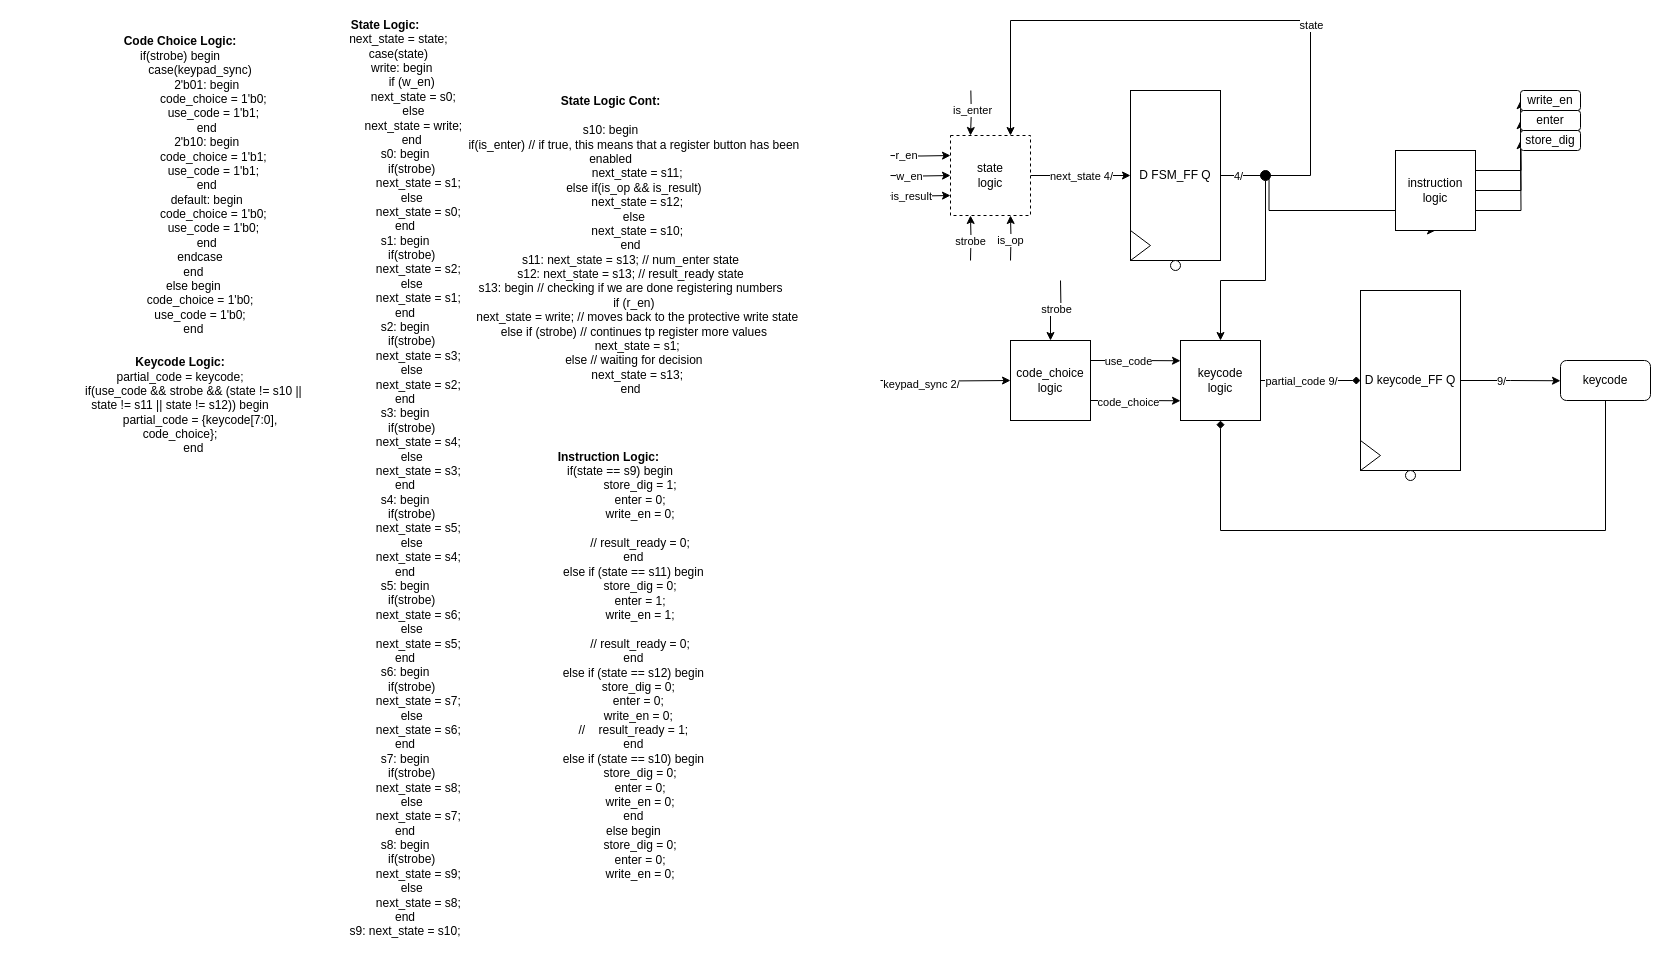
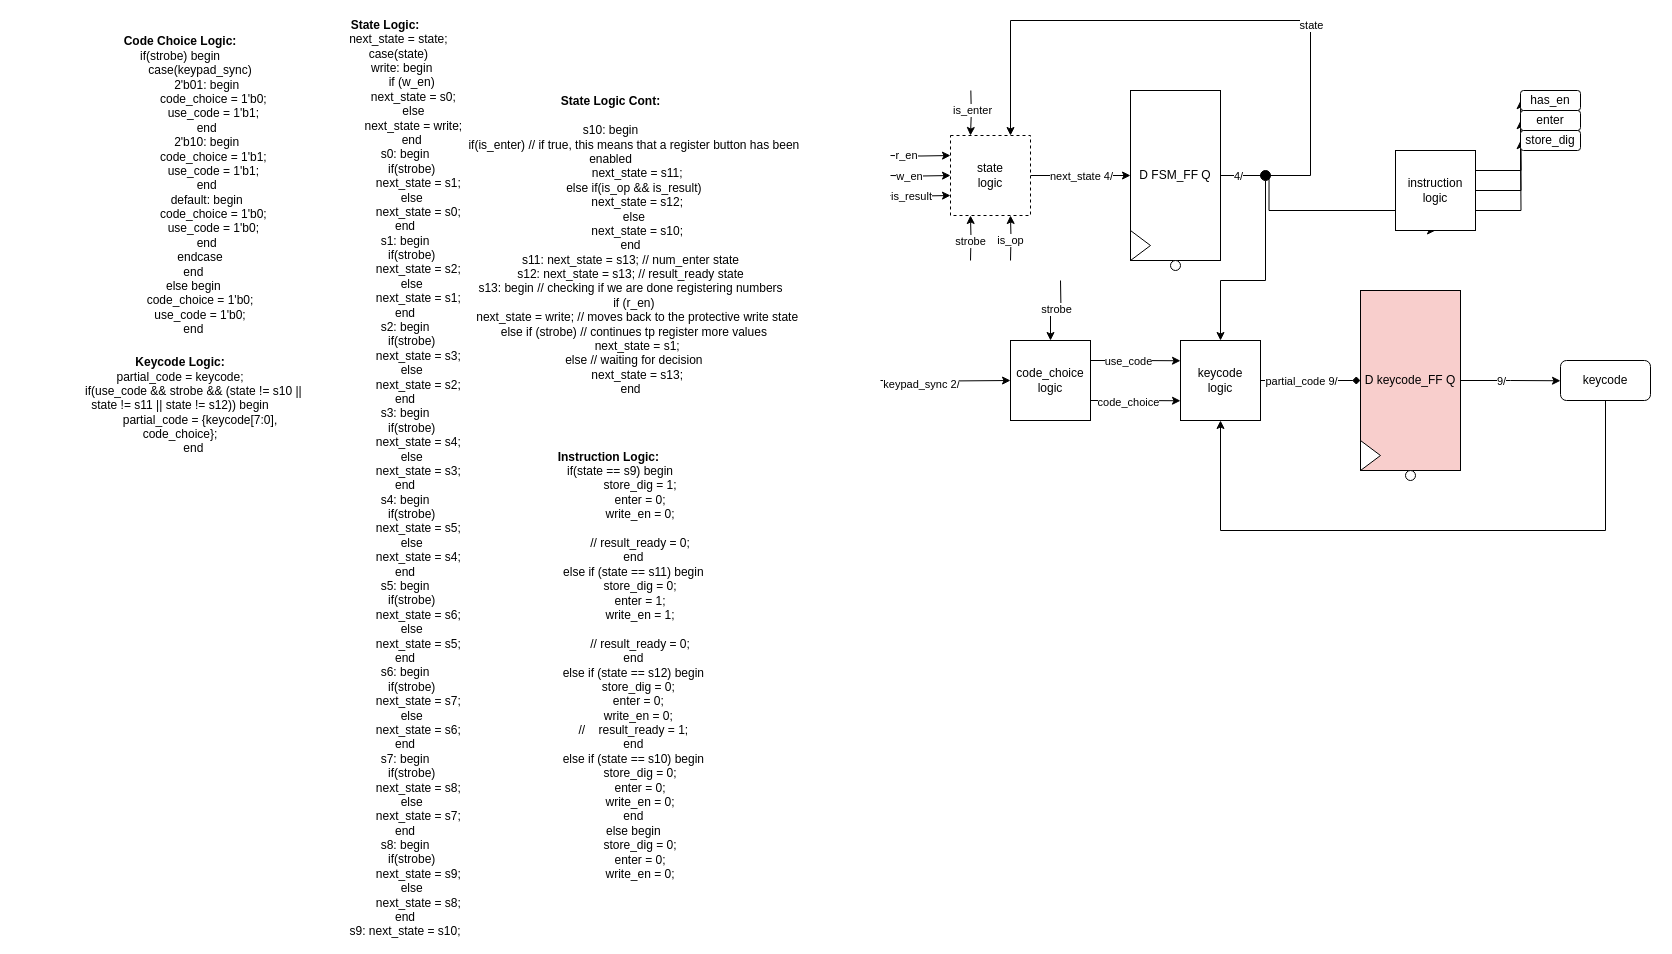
(1551, 101) -> (1551, 101)
(1411, 381) -> (1411, 381)
(1221, 429) -> (1221, 428)
